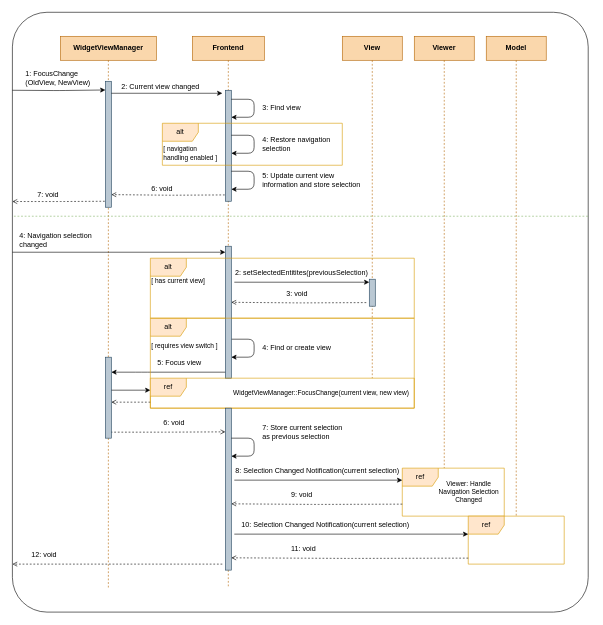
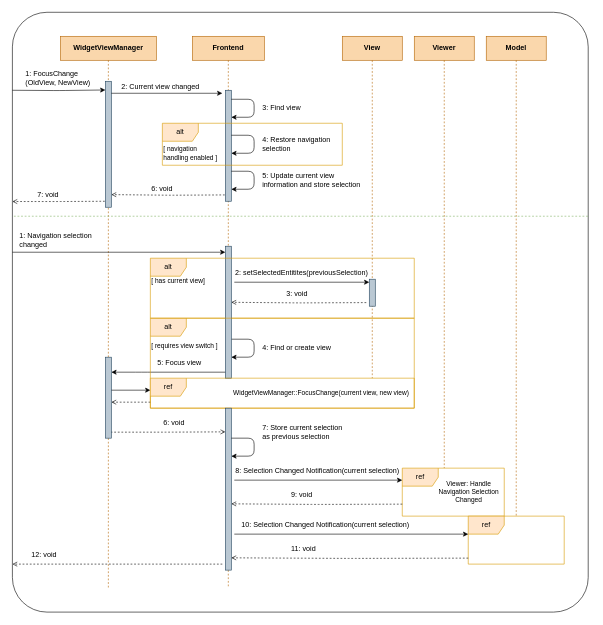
(64, 240) -> (64, 240)
